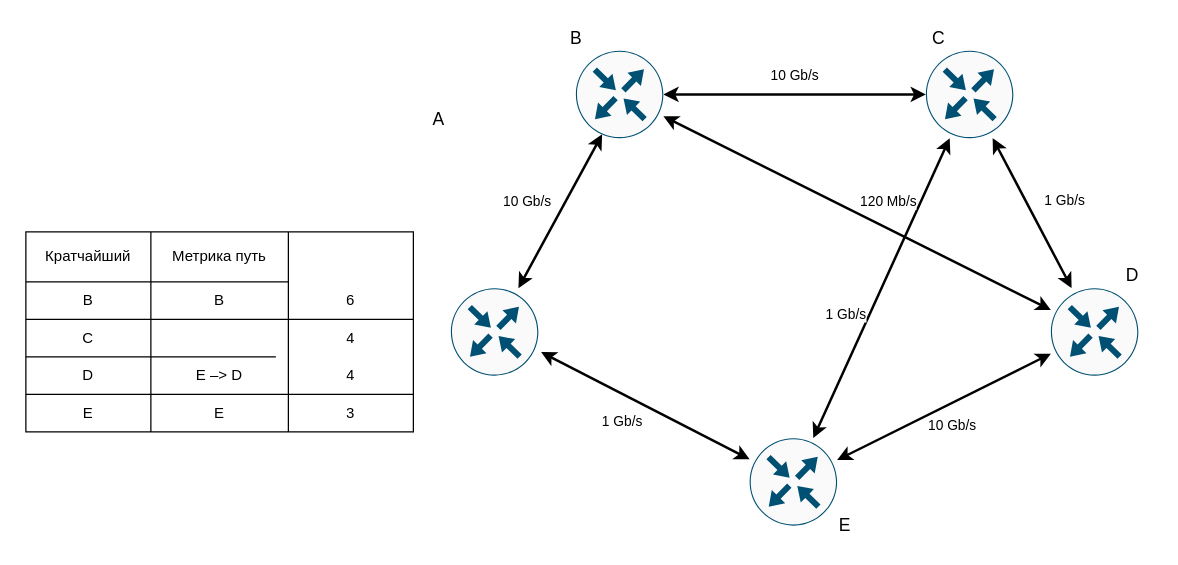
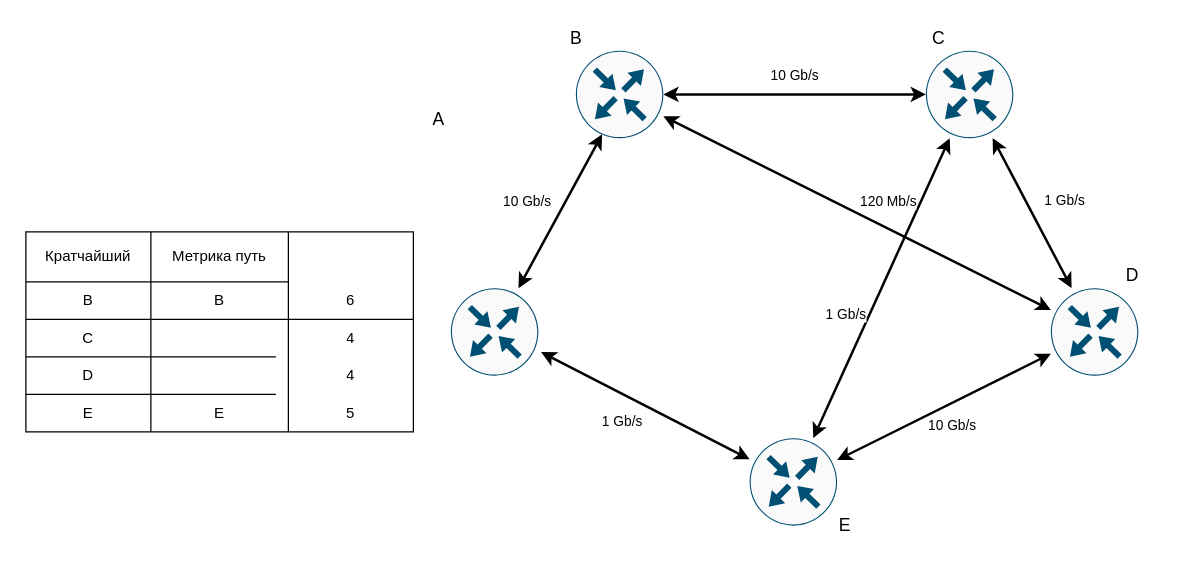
(219, 376) -> none
(351, 413) -> (351, 413)
